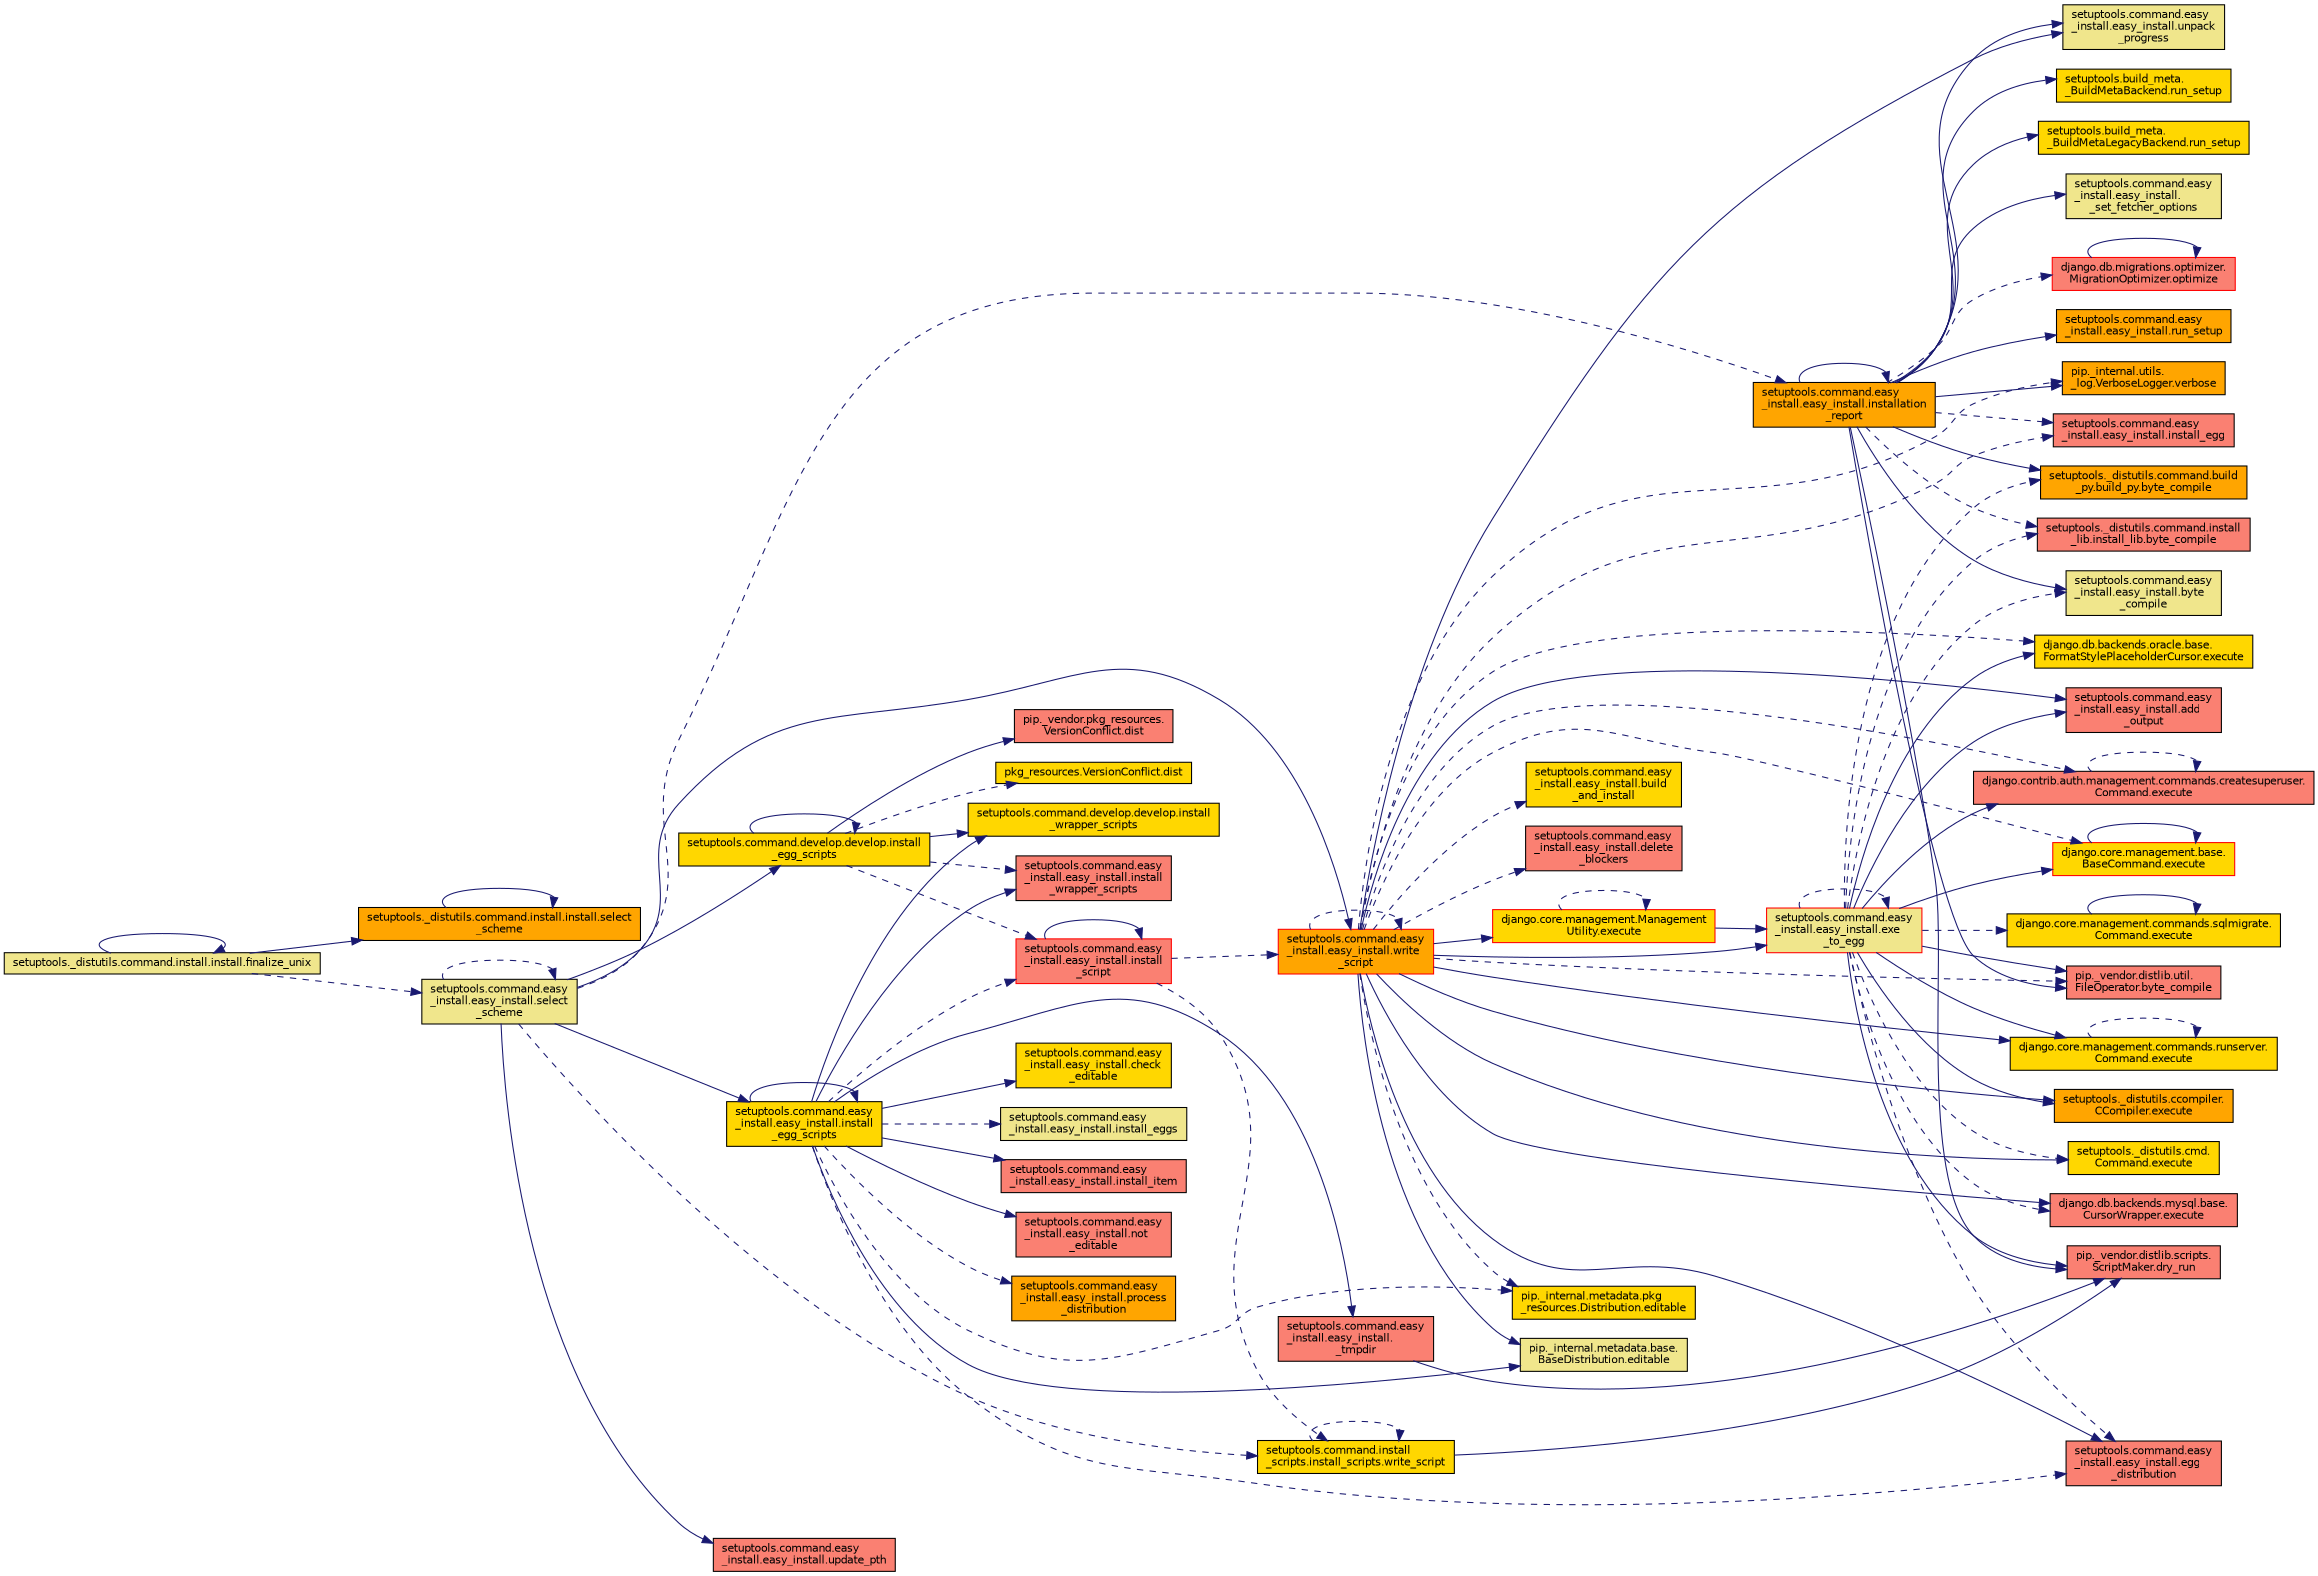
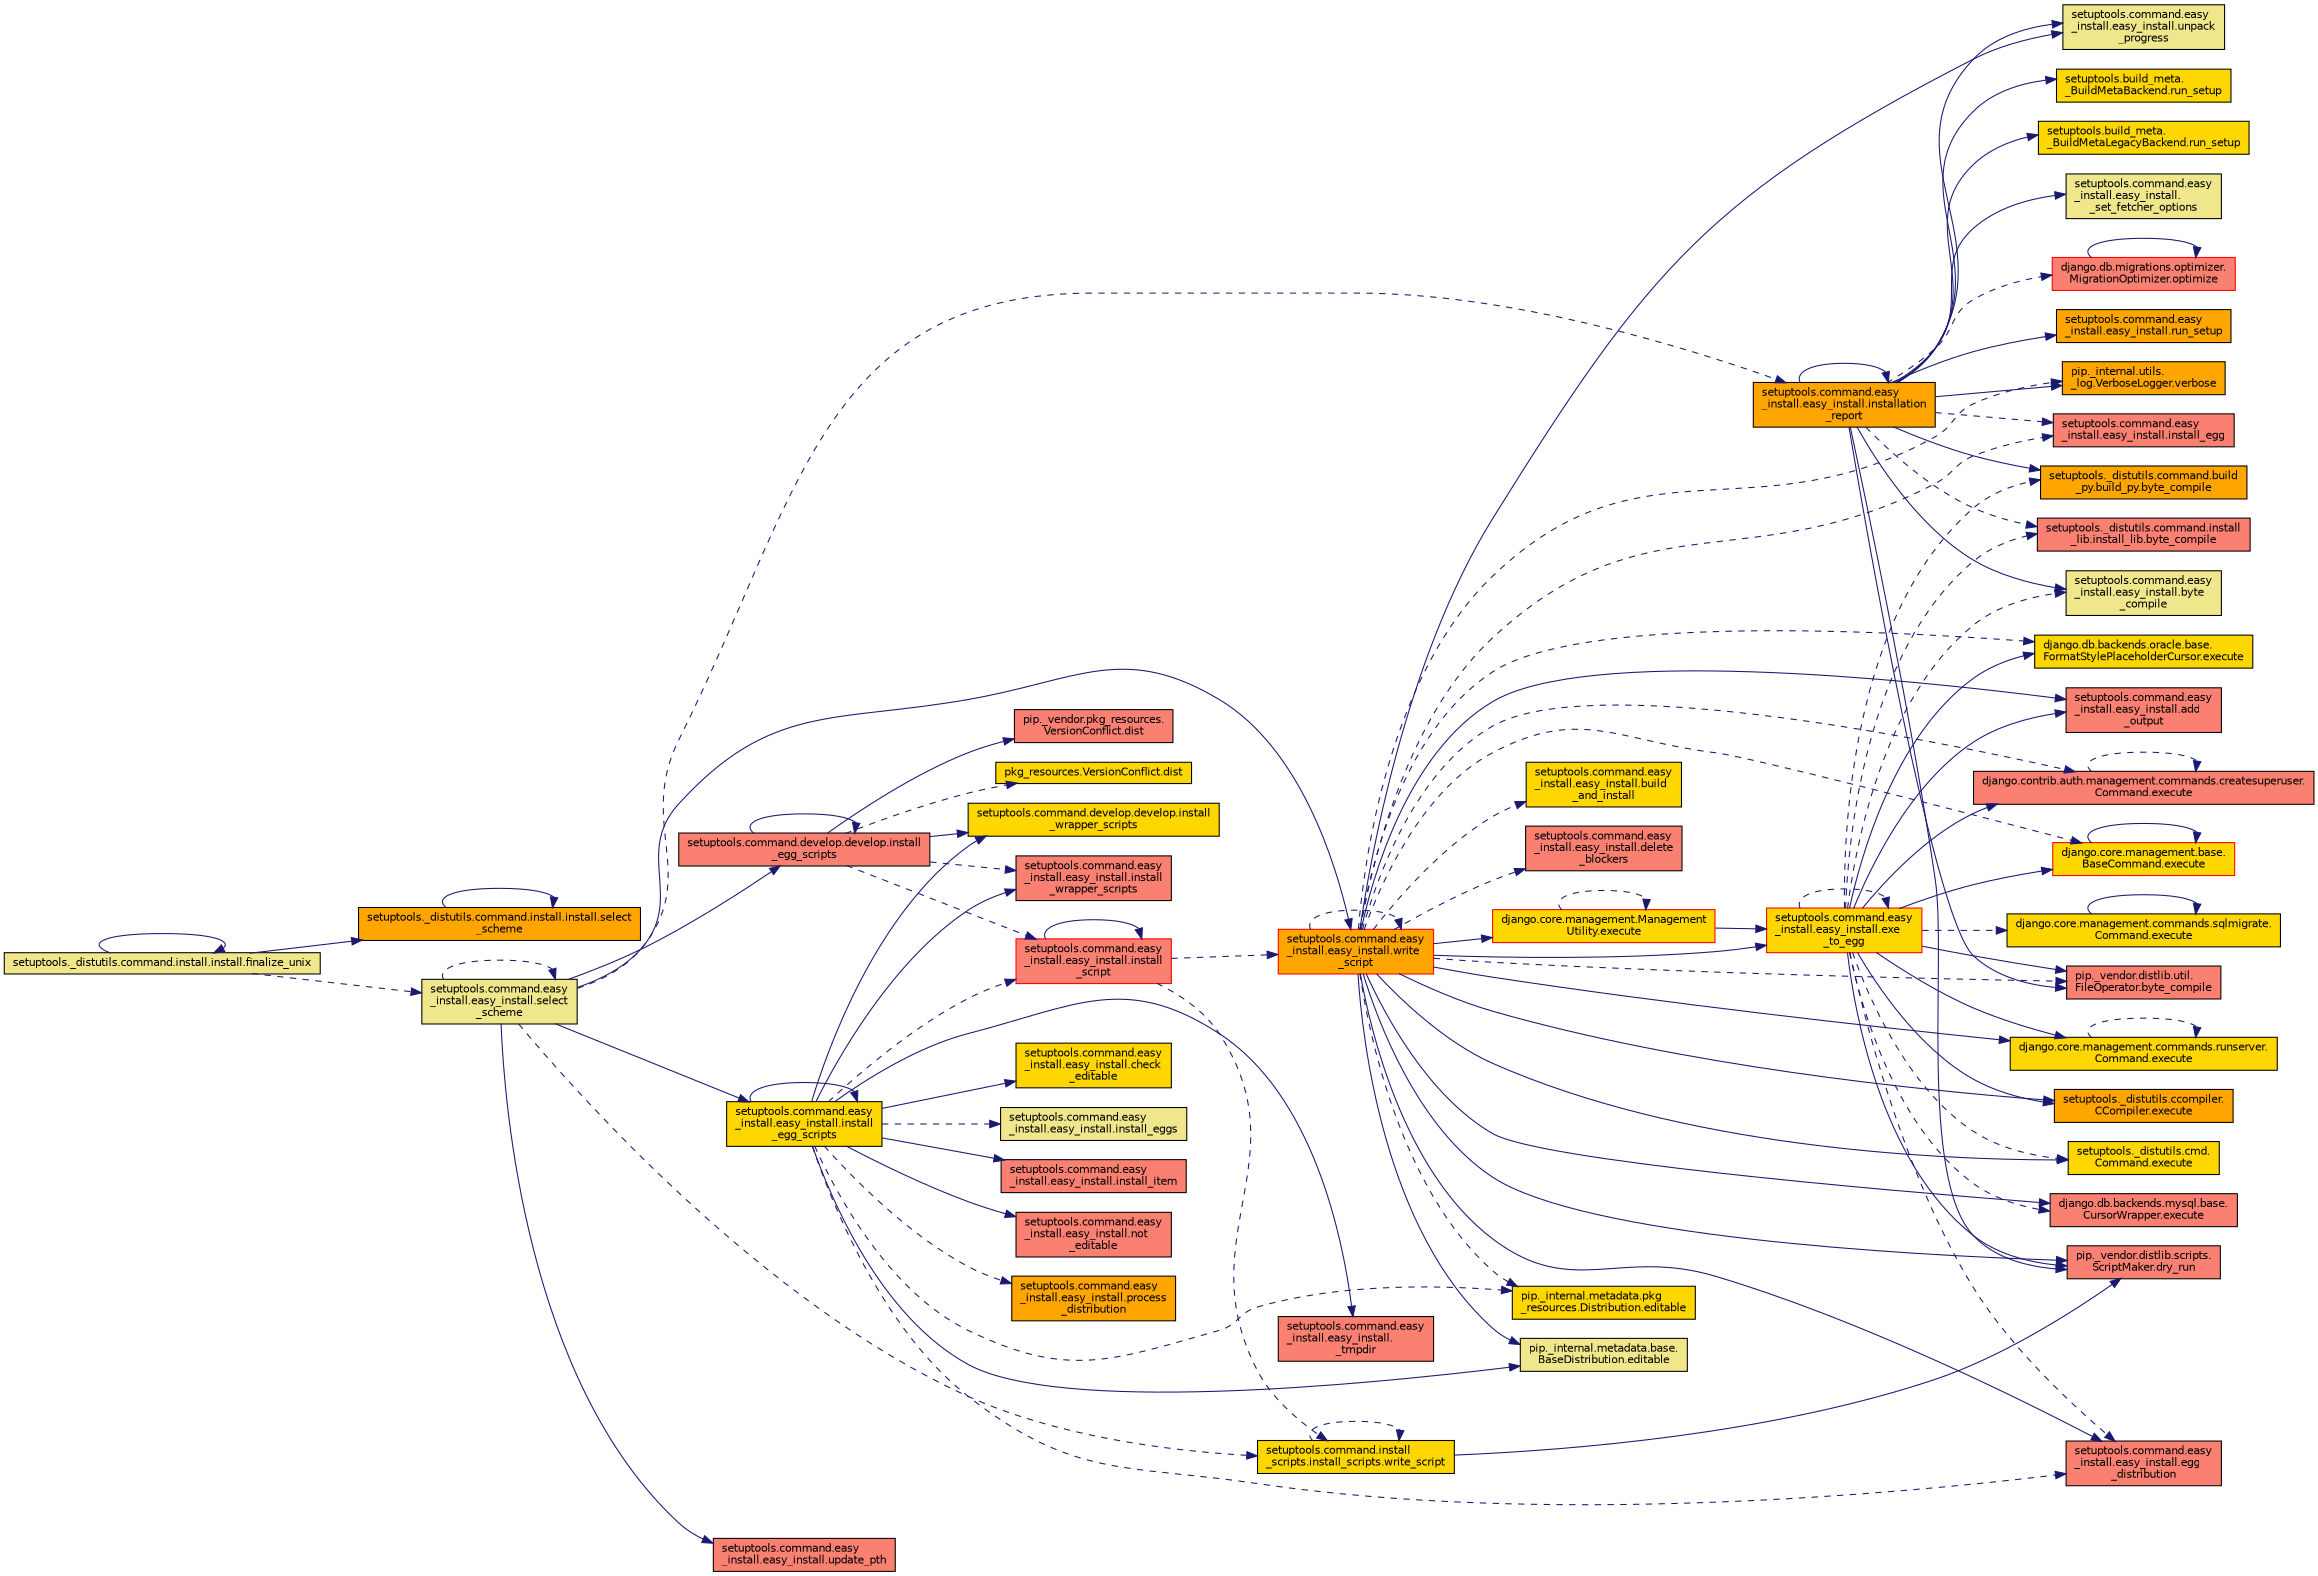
(804, 850) -> (804, 850)
(1844, 930) -> (1844, 930)
(1759, 1376) -> (1649, 1224)
